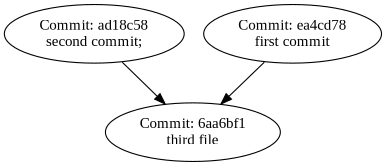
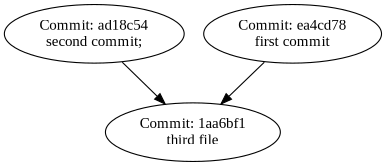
(94, 34) -> (94, 34)
(193, 132) -> (193, 132)
